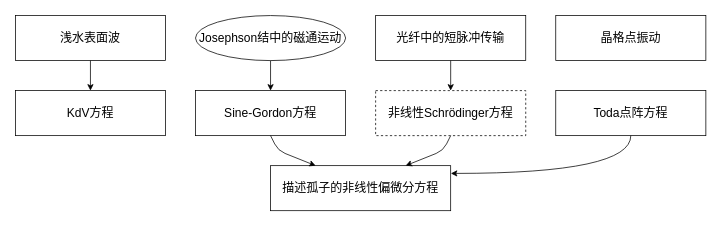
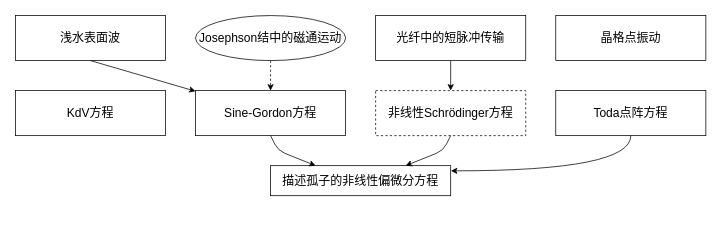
(90, 72) -> (141, 75)
(270, 72) -> (270, 72)
(360, 188) -> (360, 180)
